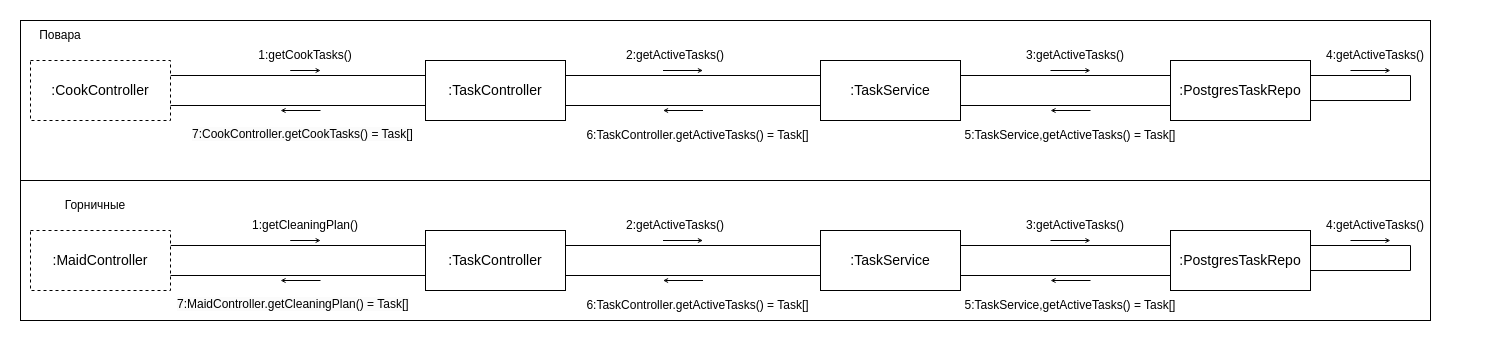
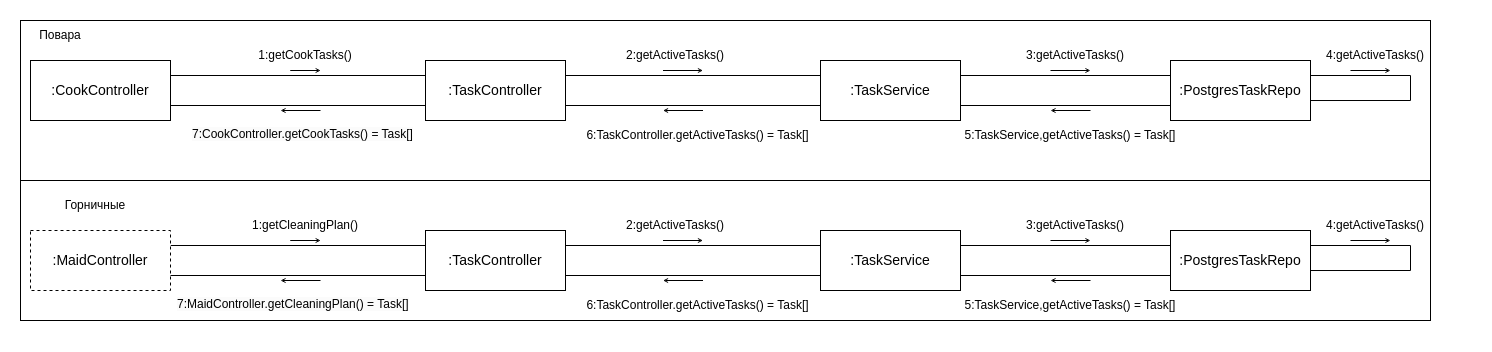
(101, 91) -> (101, 91)
